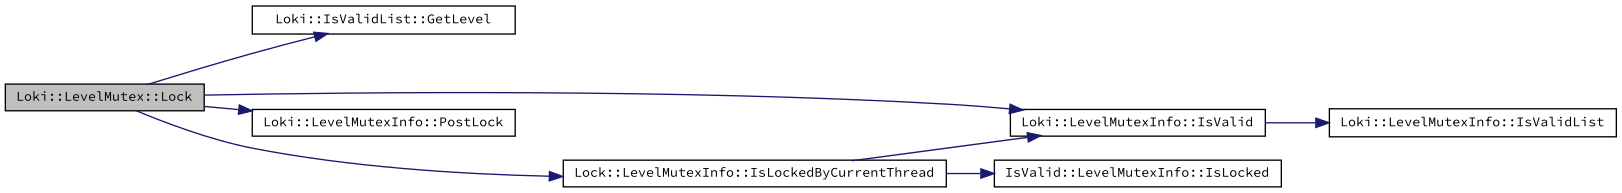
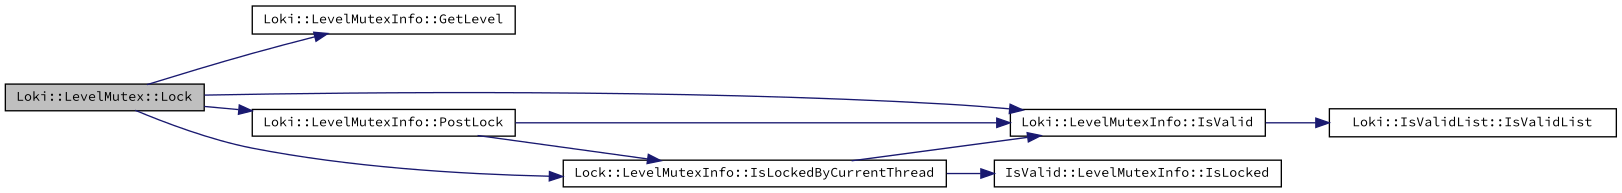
(384, 20) -> (384, 20)
none -> (756, 123)
(1473, 123) -> (1473, 123)
none -> (563, 147)
